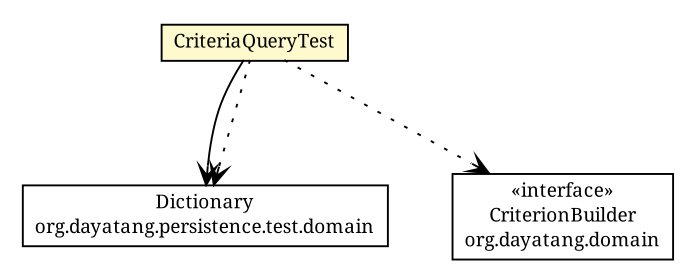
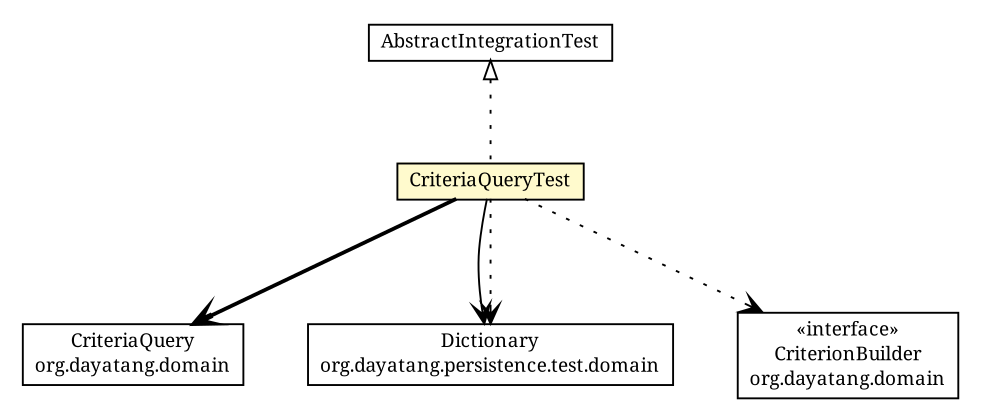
none -> (491, 42)
none -> (133, 355)
